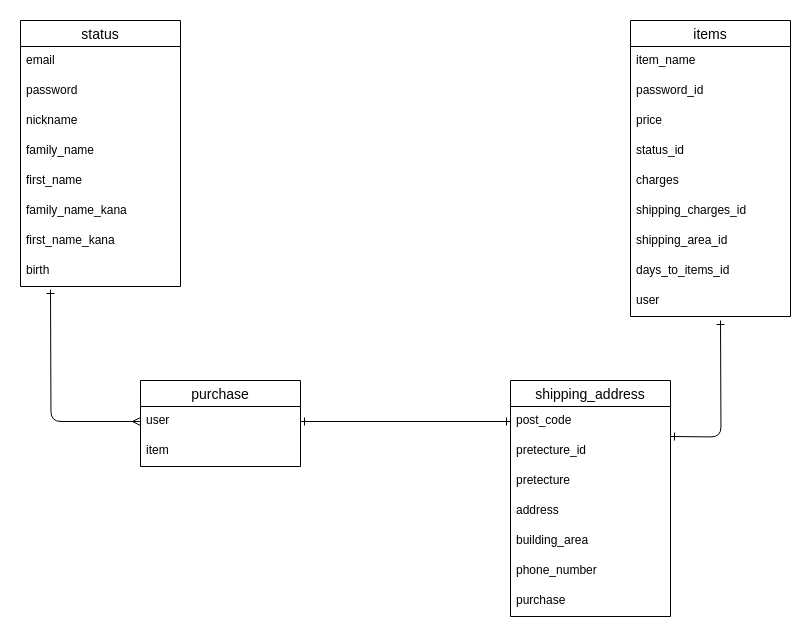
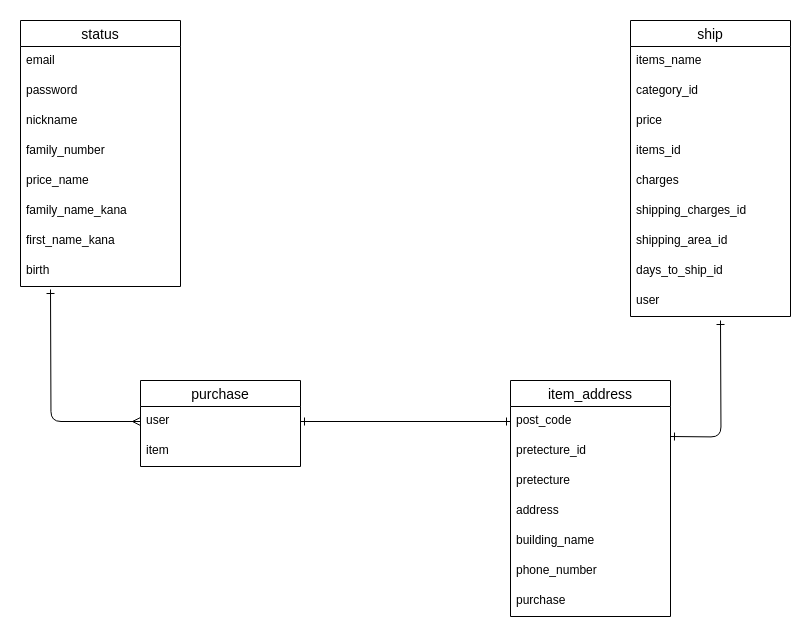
(710, 34) -> (710, 34)
(665, 60) -> (668, 60)
(671, 90) -> (671, 90)
(60, 150) -> (67, 150)
(665, 150) -> (660, 150)
(58, 180) -> (58, 180)
(687, 270) -> (683, 270)
(590, 394) -> (590, 394)
(555, 540) -> (555, 540)
